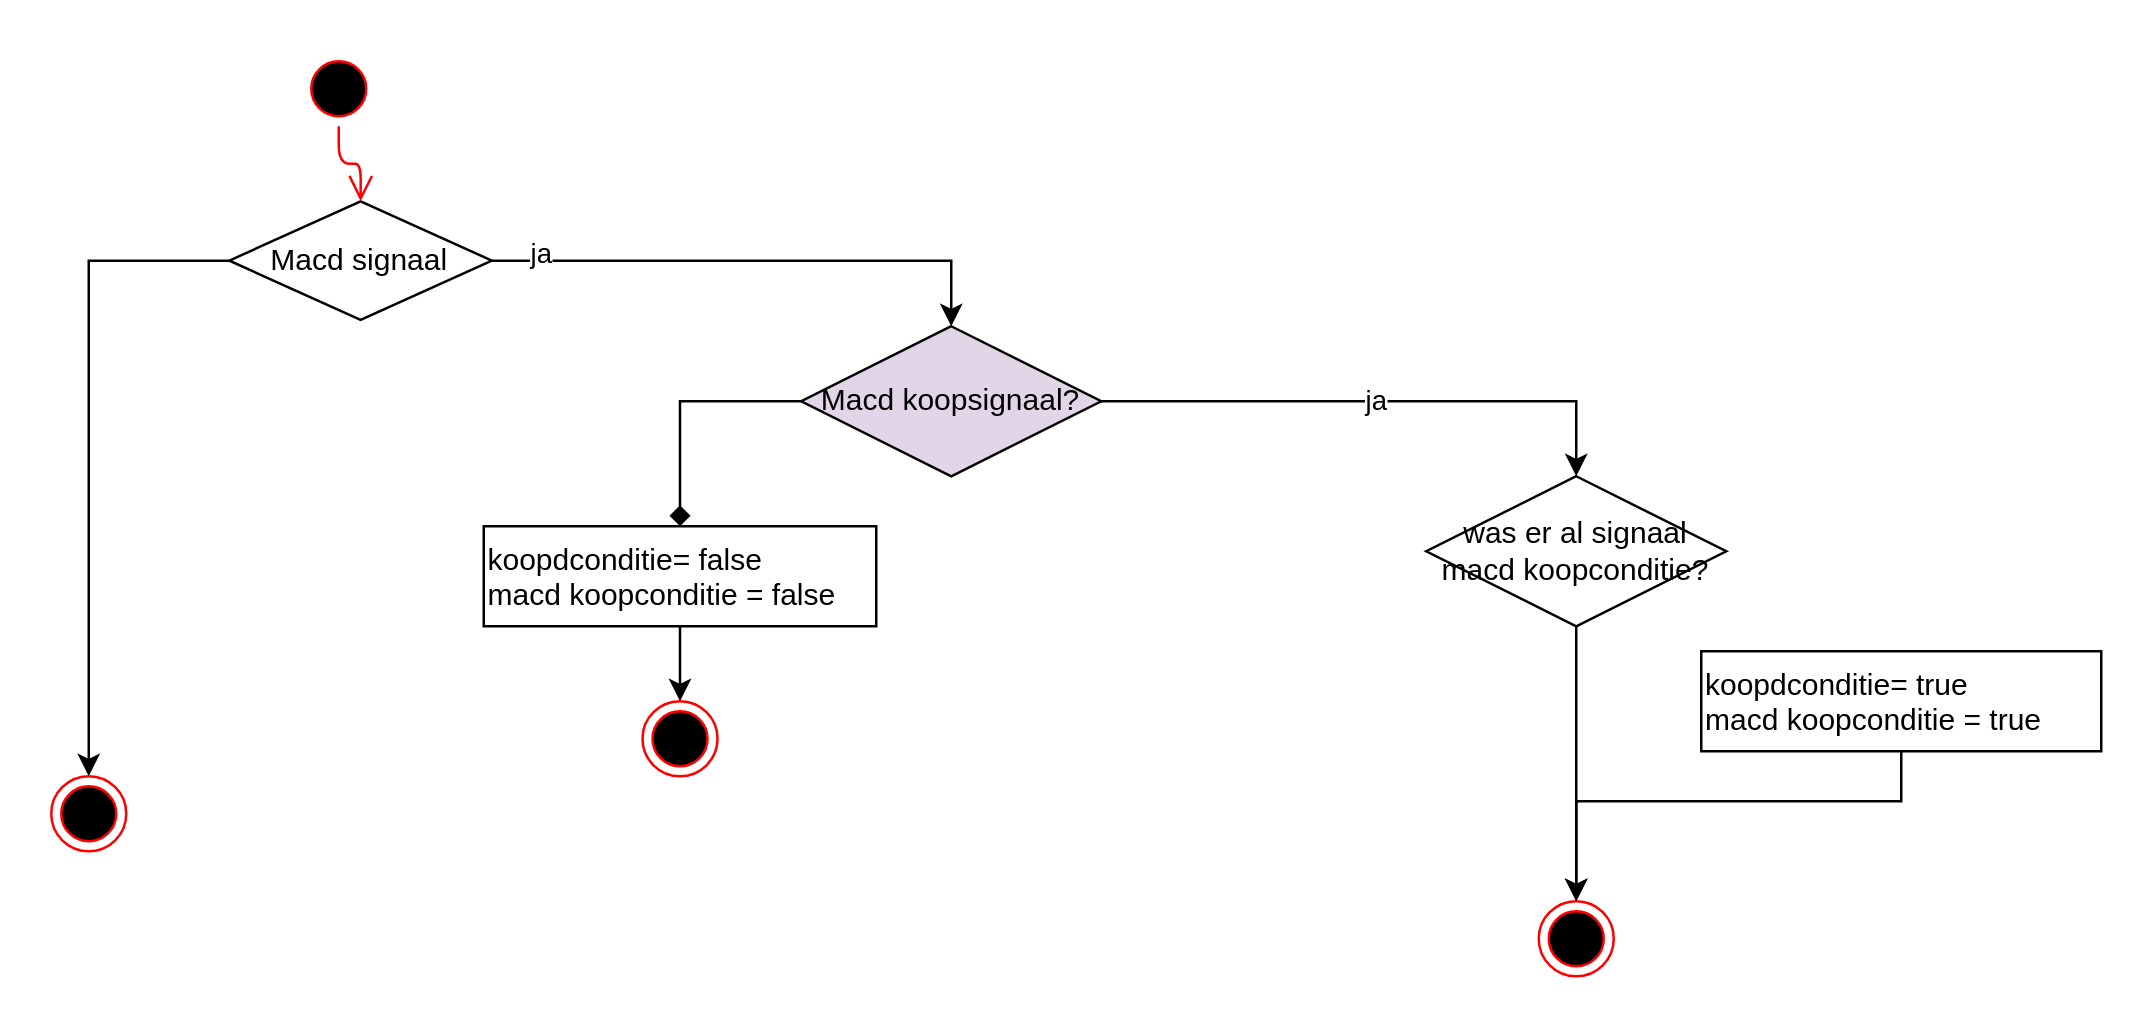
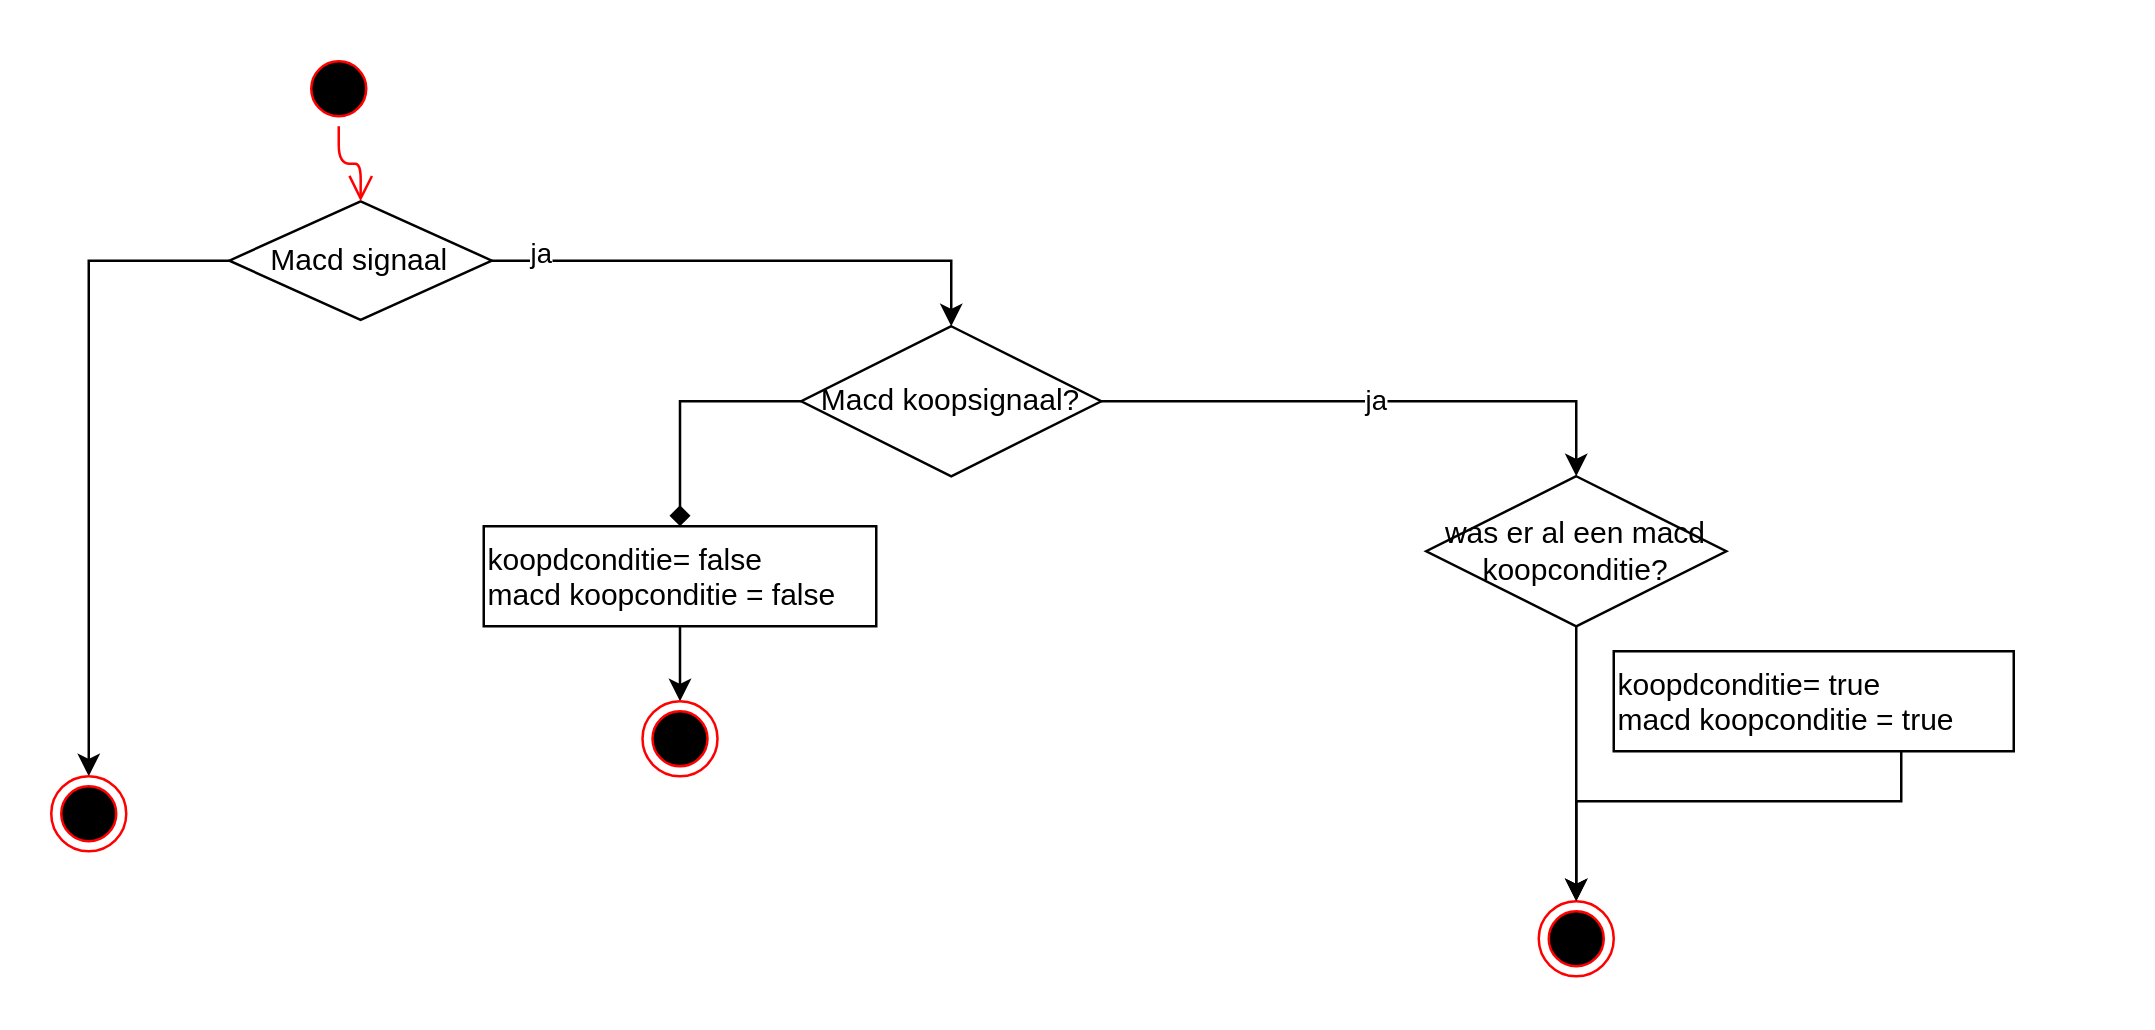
(951, 401) -> (951, 401)
(1576, 551) -> (1576, 551)
(1901, 701) -> (1814, 701)
